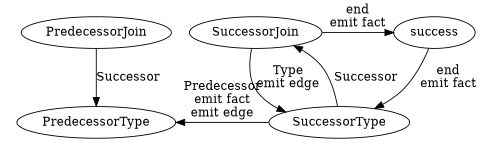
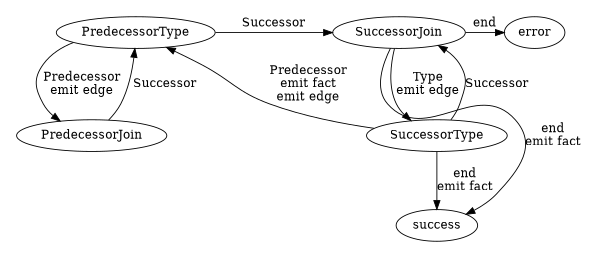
none -> (269, 33)
none -> (535, 33)
none -> (38, 73)
(411, 81) -> (437, 176)
